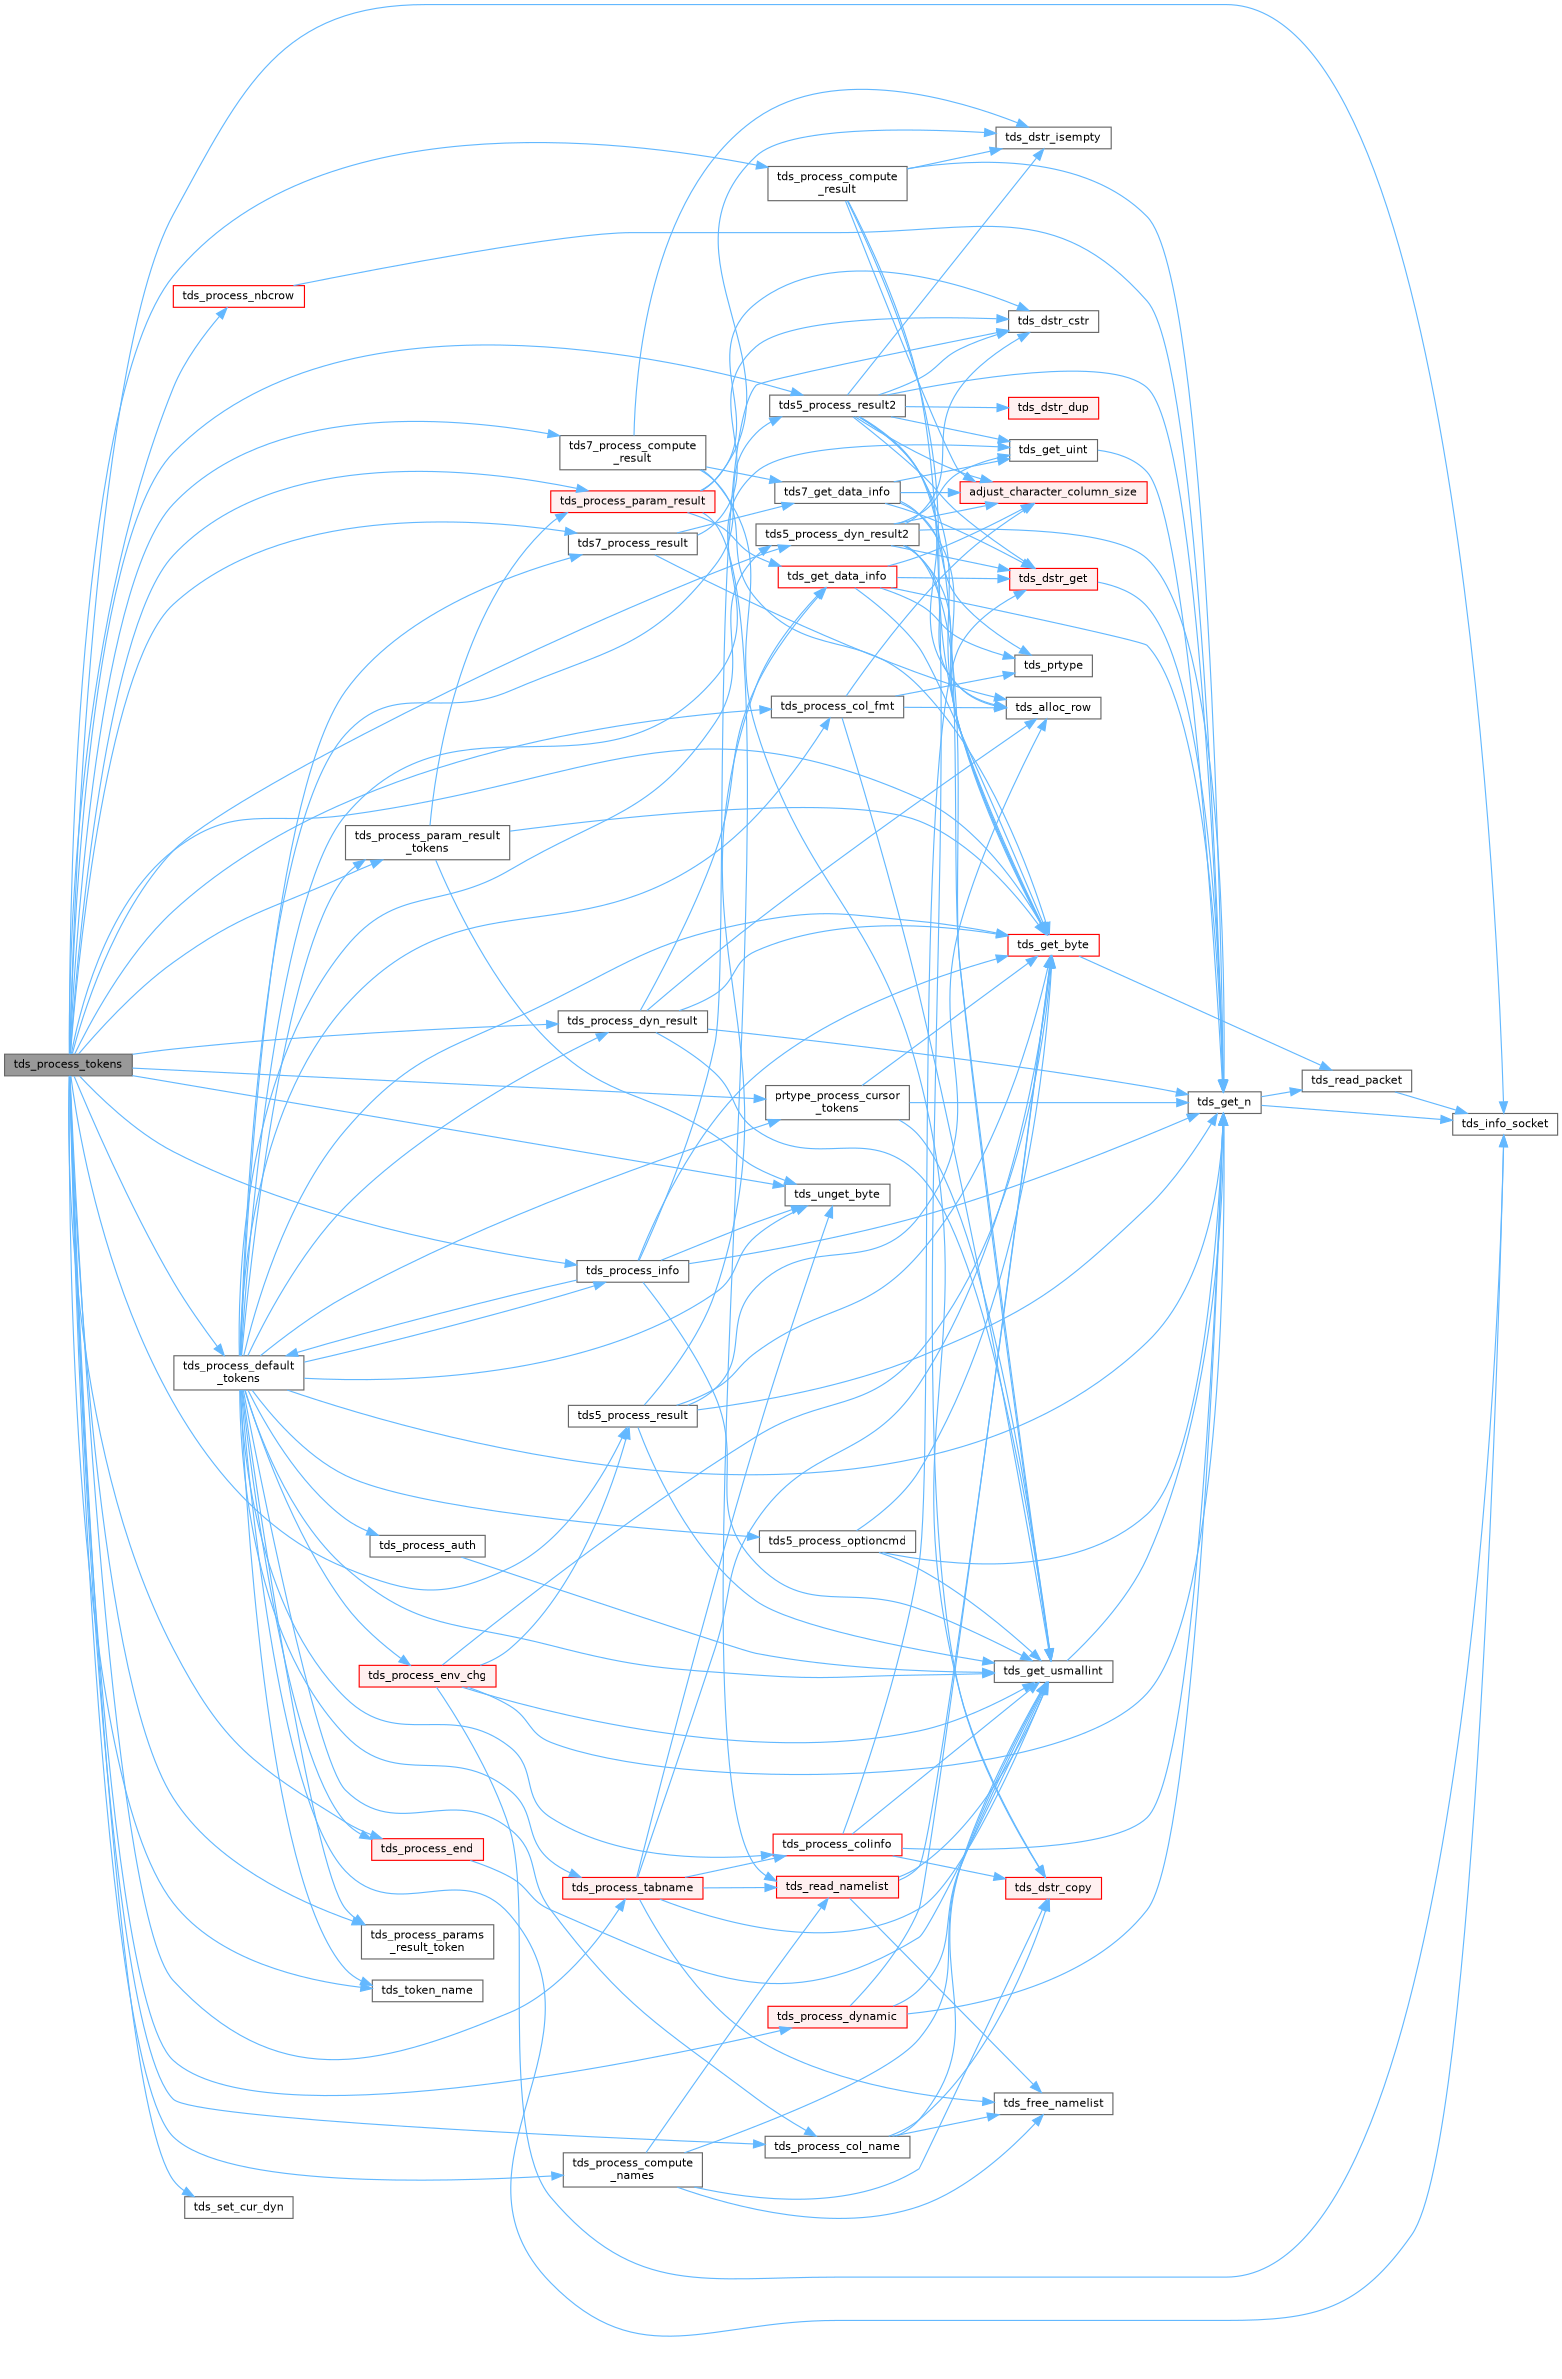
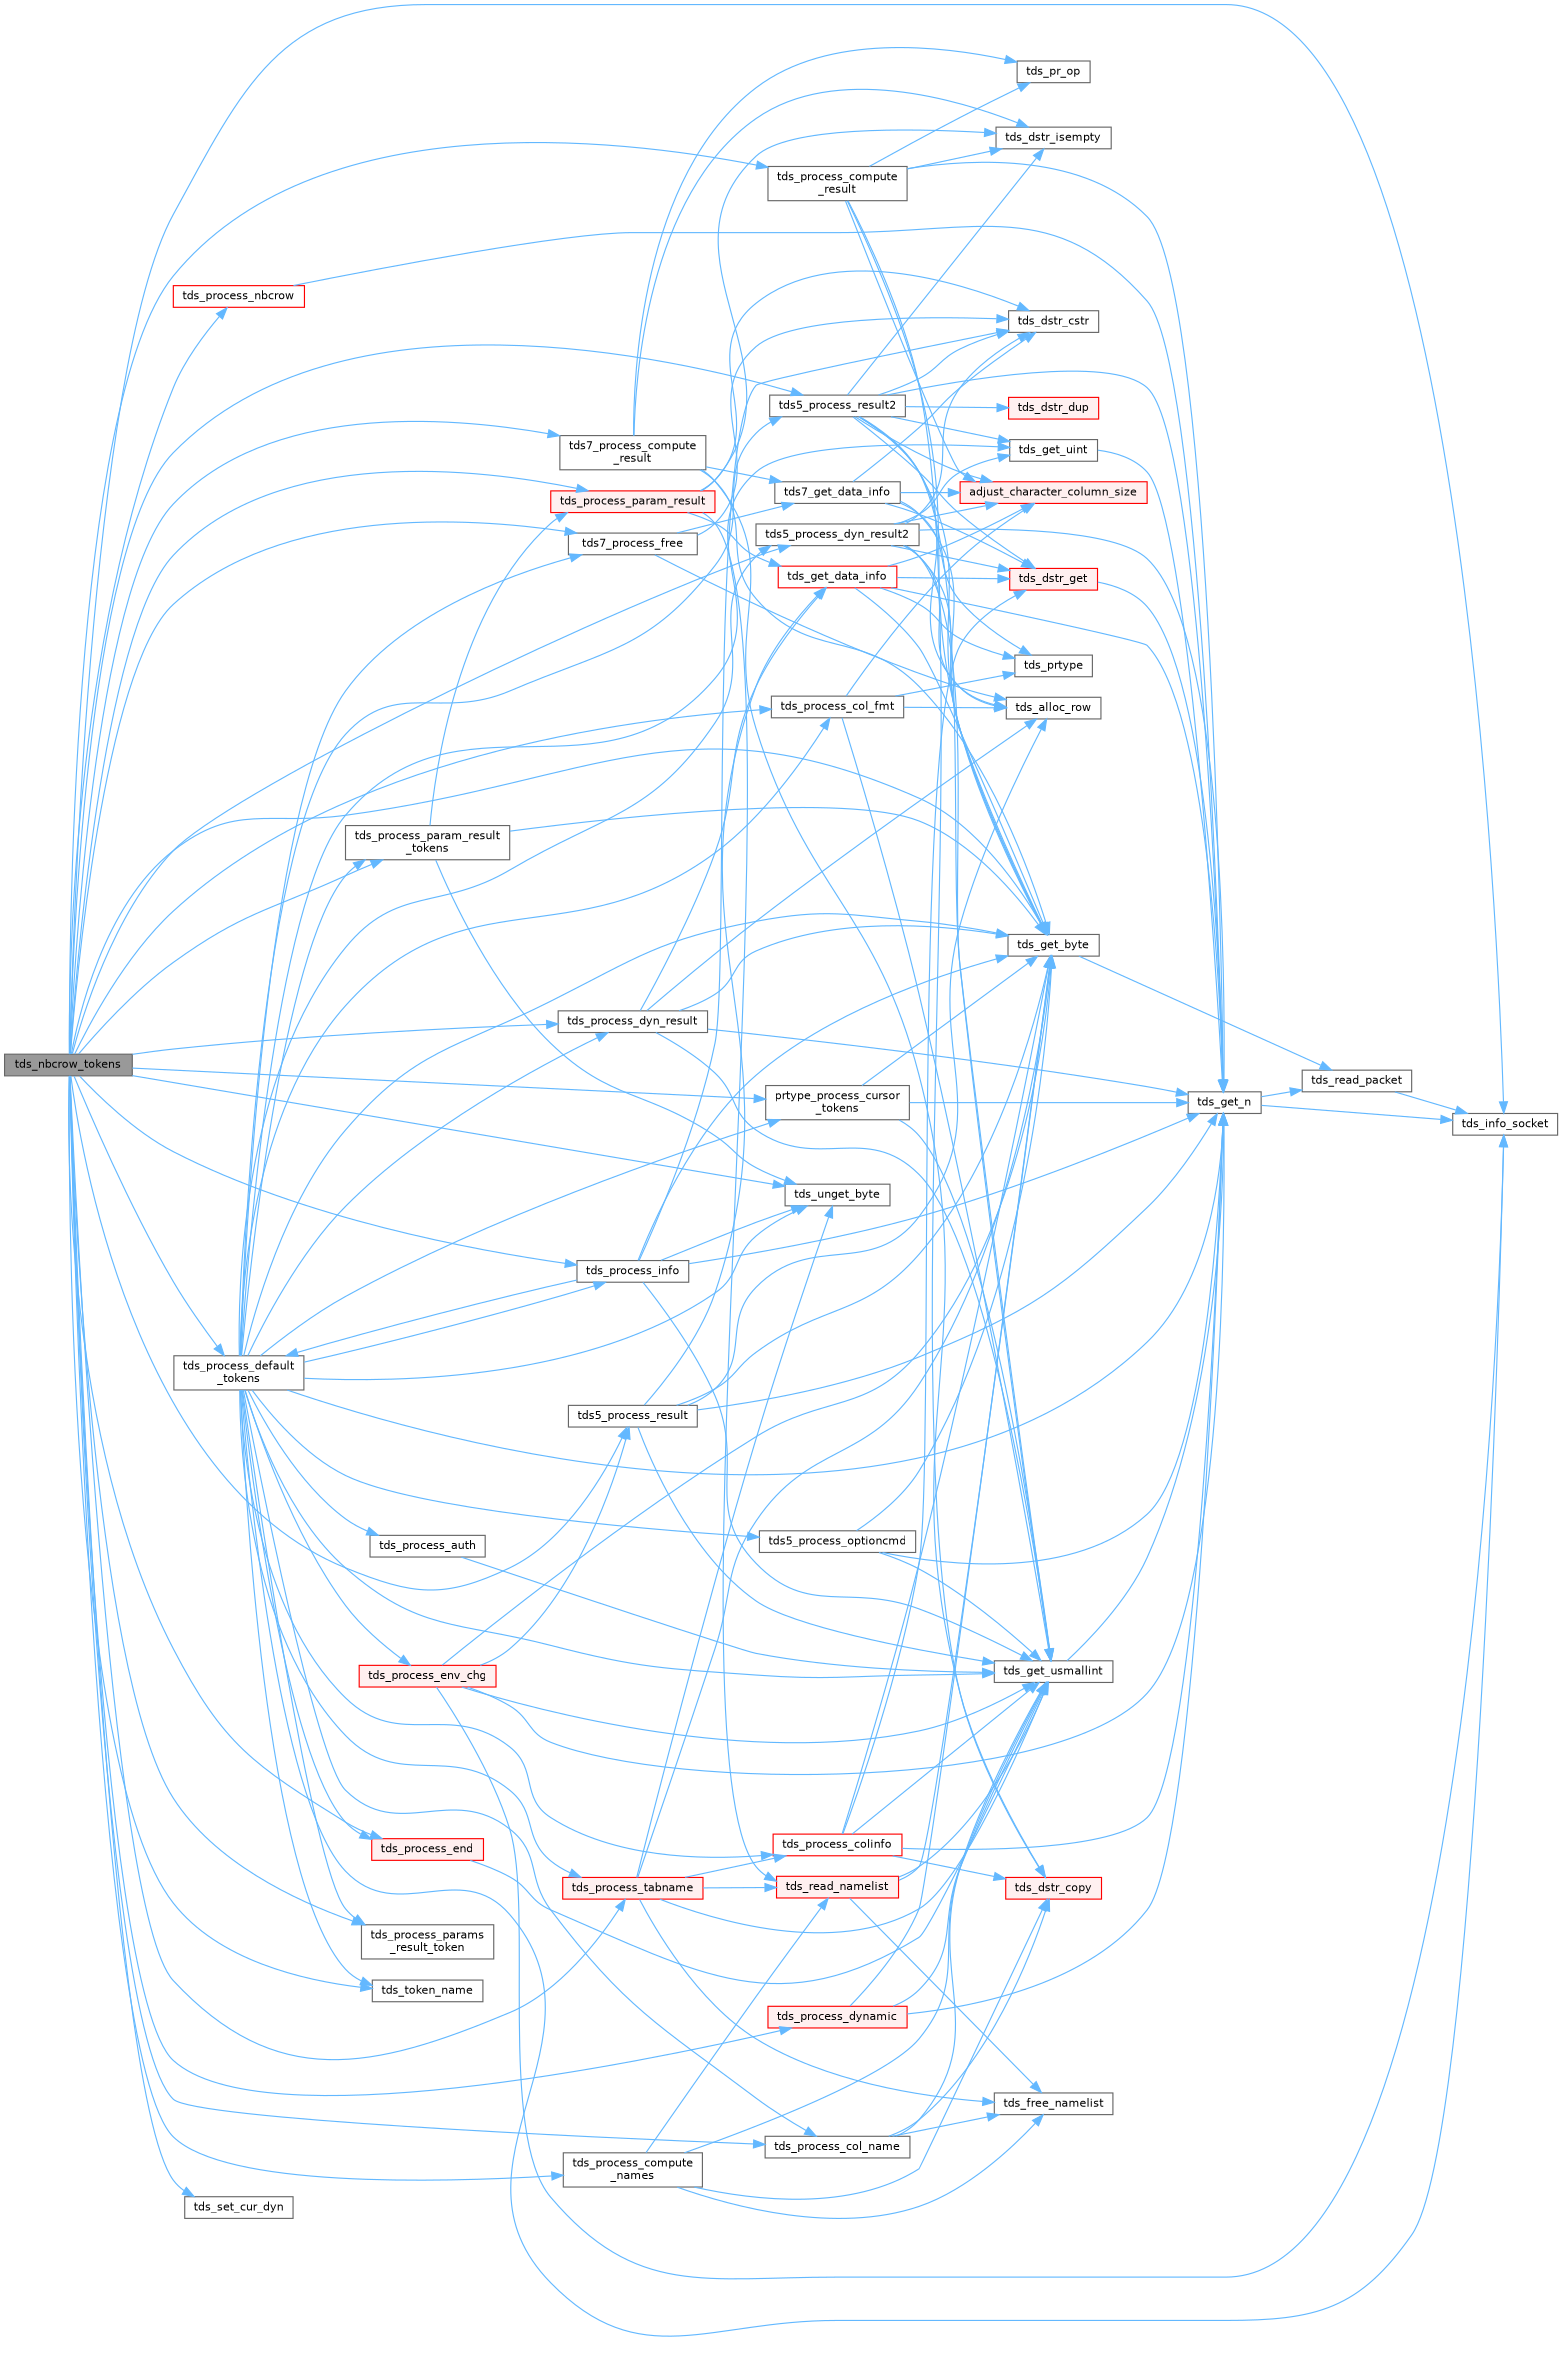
none -> (1054, 72)
(946, 471) -> (914, 432)
(633, 544) -> (633, 544)
(1054, 945) -> (1054, 945)
(68, 1065) -> (68, 1065)
none -> (952, 1425)
